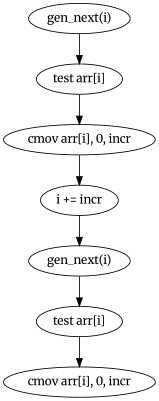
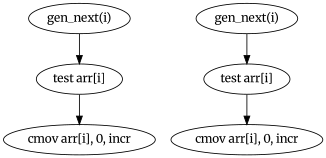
(79, 200) -> none
